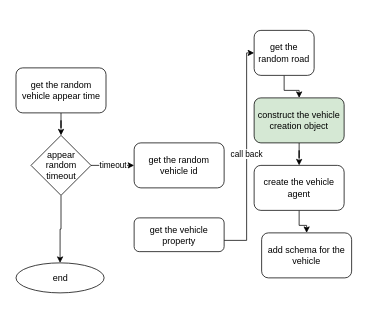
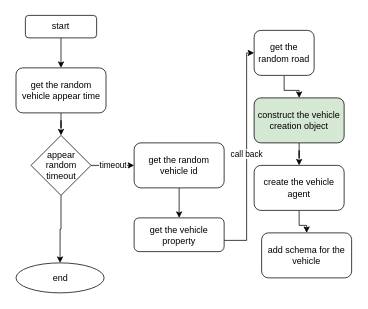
none -> (61, 27)
none -> (61, 61)
none -> (179, 211)
